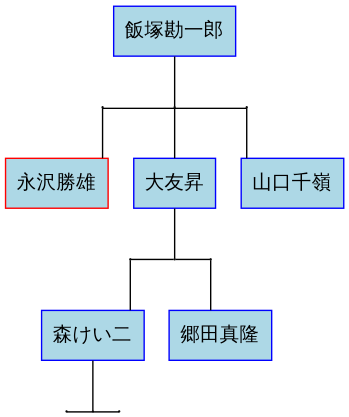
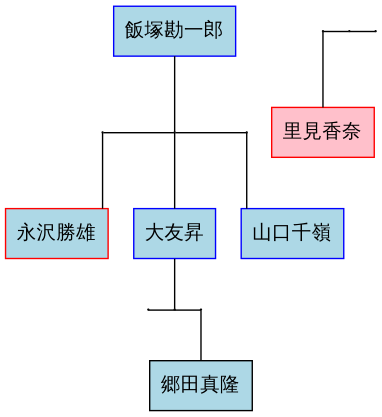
none -> (323, 132)
(93, 335) -> none
(220, 335) -> (201, 386)
